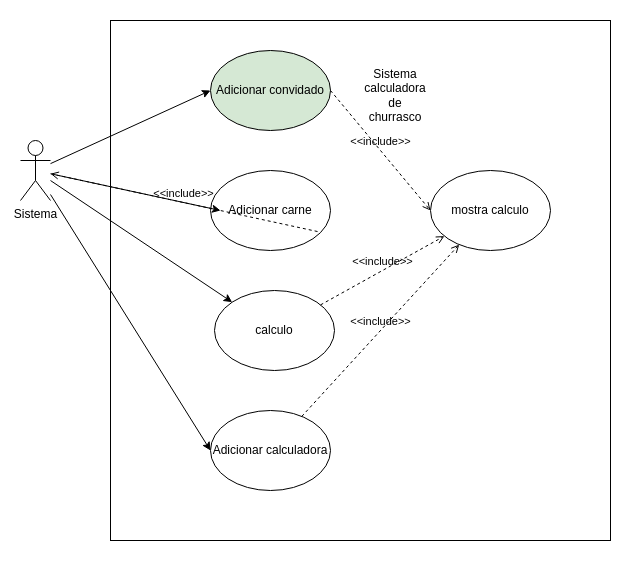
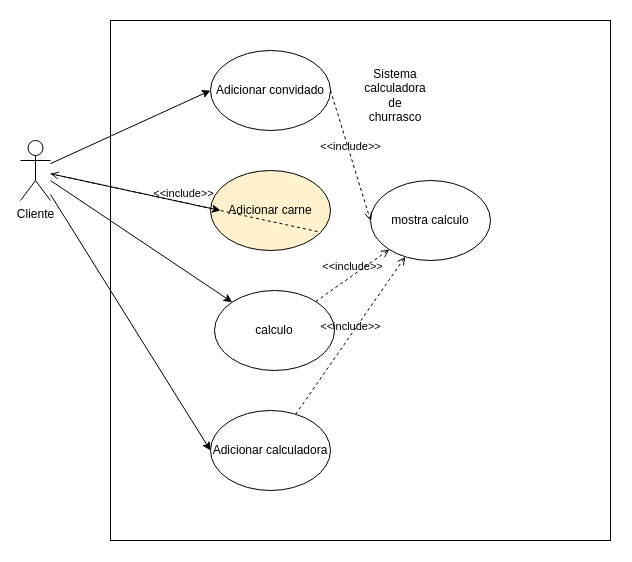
(271, 91) -> (271, 91)
(271, 211) -> (271, 211)
(491, 211) -> (431, 221)
(36, 215) -> (36, 215)
